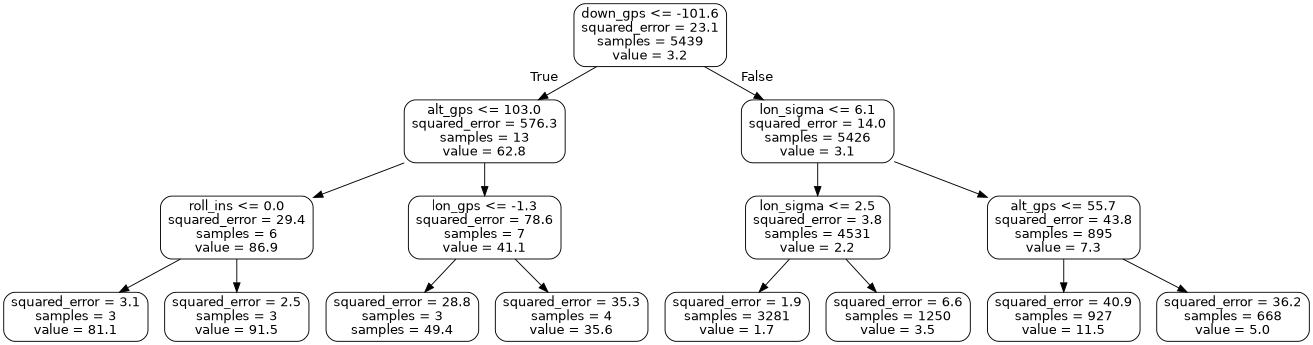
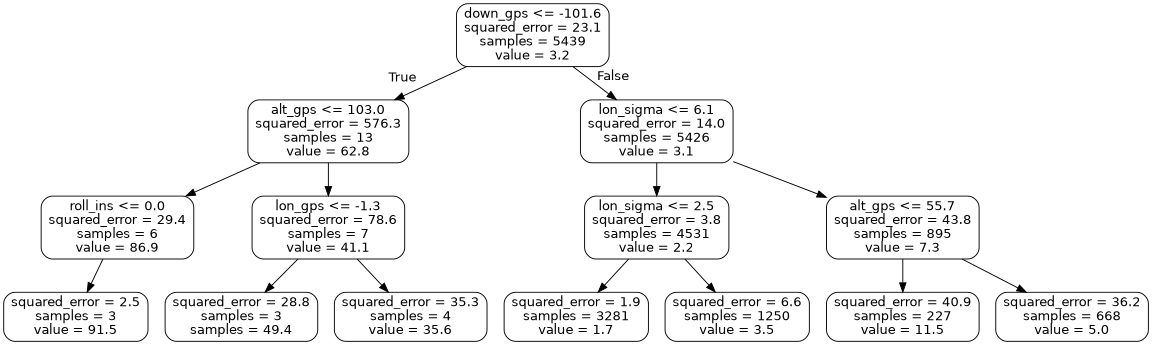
(76, 317) -> none
(1064, 317) -> (903, 317)
